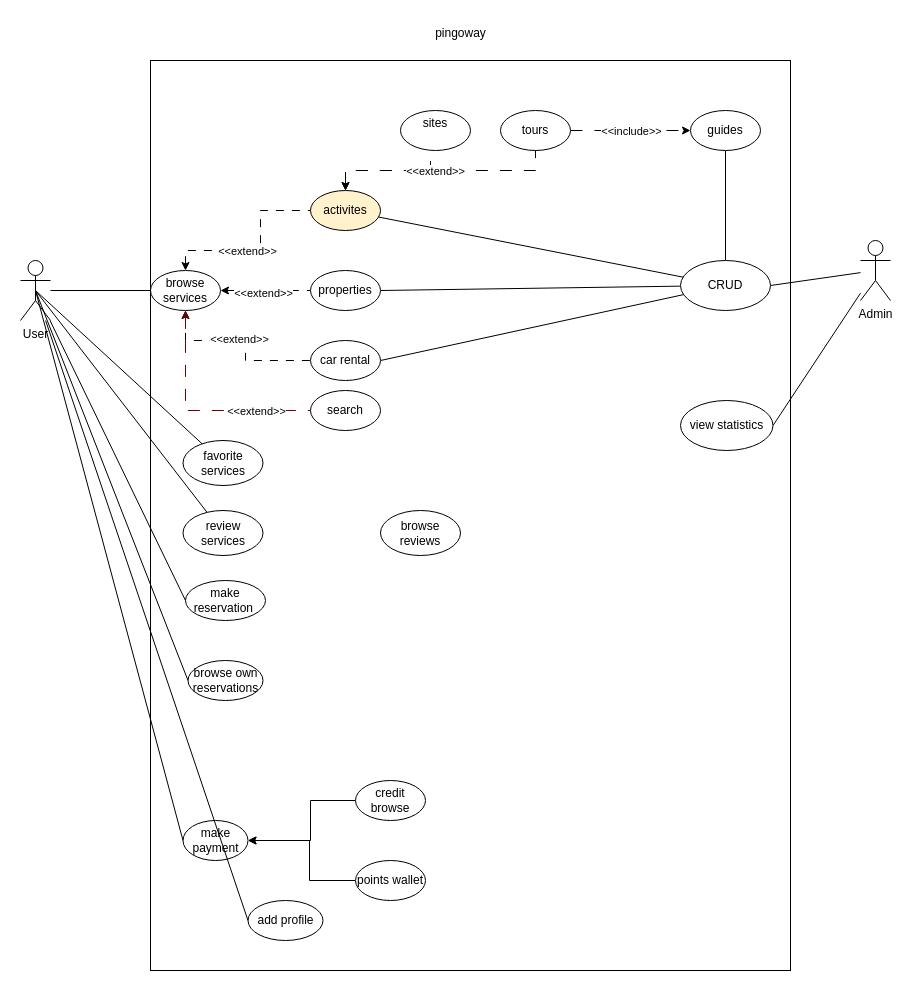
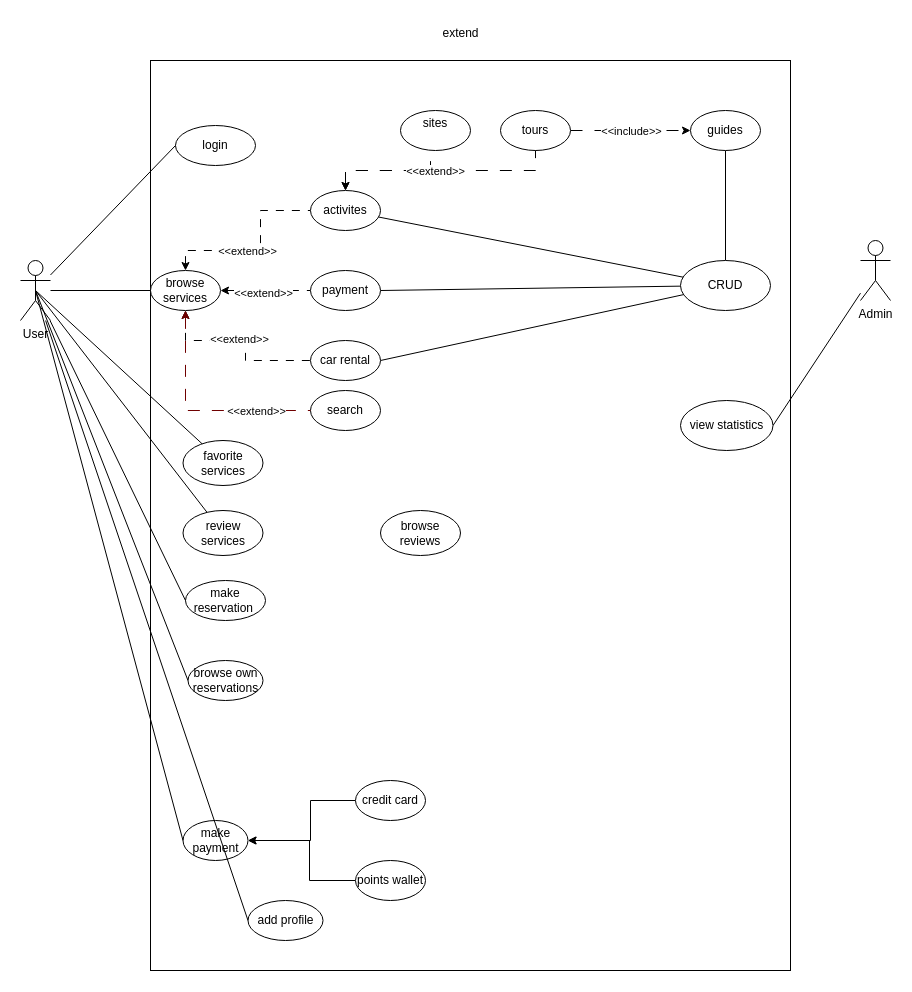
(461, 41) -> (461, 41)
none -> (216, 146)
none -> (113, 211)
(346, 211) -> (346, 211)
(816, 279) -> none
(346, 291) -> (346, 291)
(391, 801) -> (391, 801)
